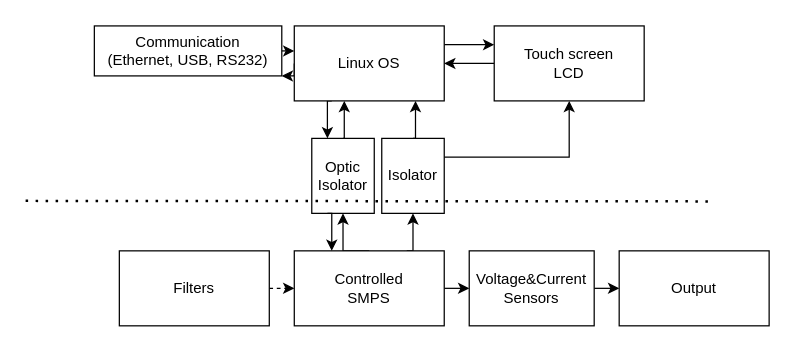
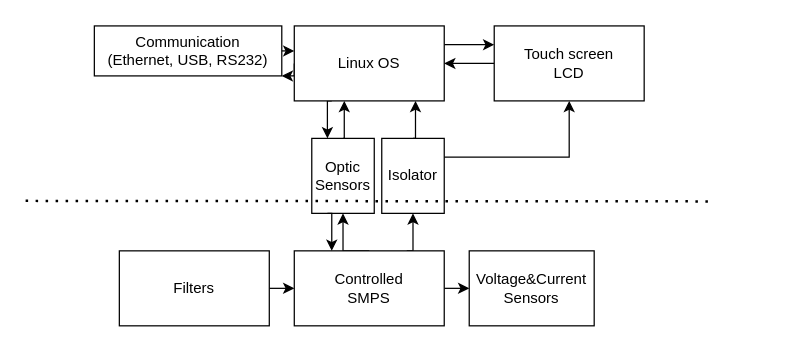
(343, 176) -> (343, 176)
(278, 288) -> (278, 288)
(602, 288) -> none
(694, 288) -> none
